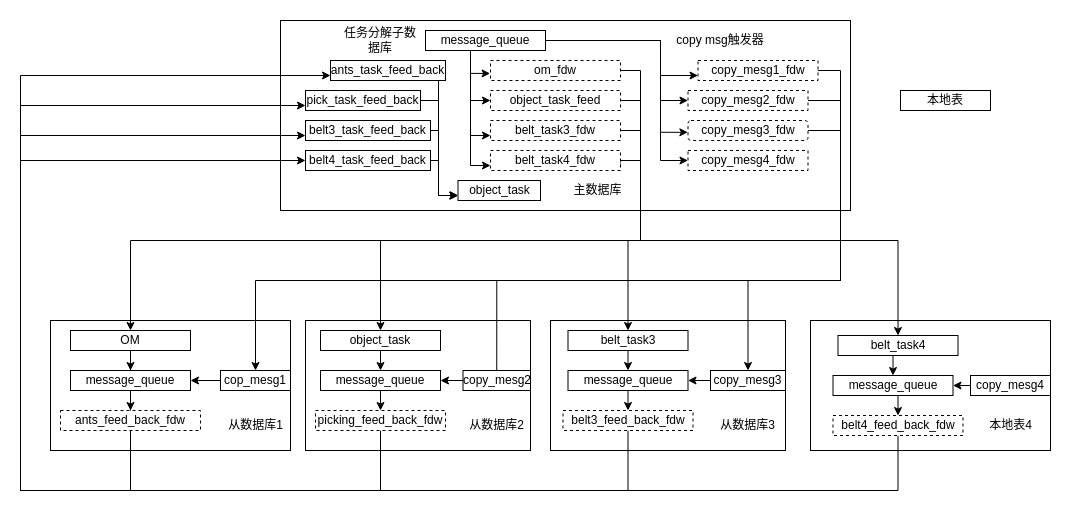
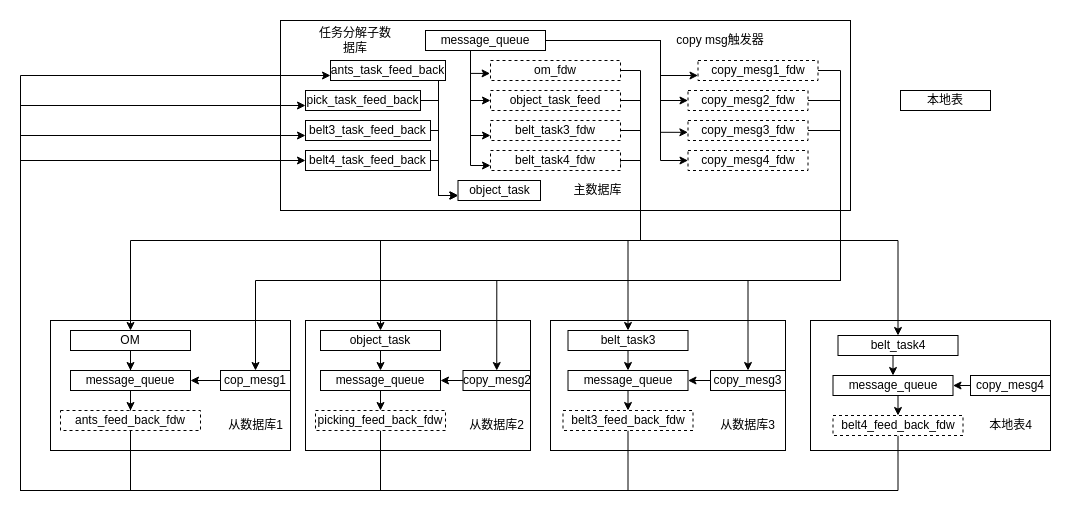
(381, 41) -> (356, 41)
(748, 131) -> (748, 131)
(497, 365) -> (497, 362)
